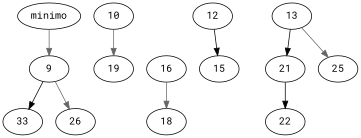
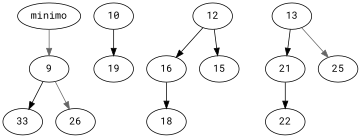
(114, 39) -> (114, 39)
none -> (192, 40)
(166, 92) -> (166, 92)
